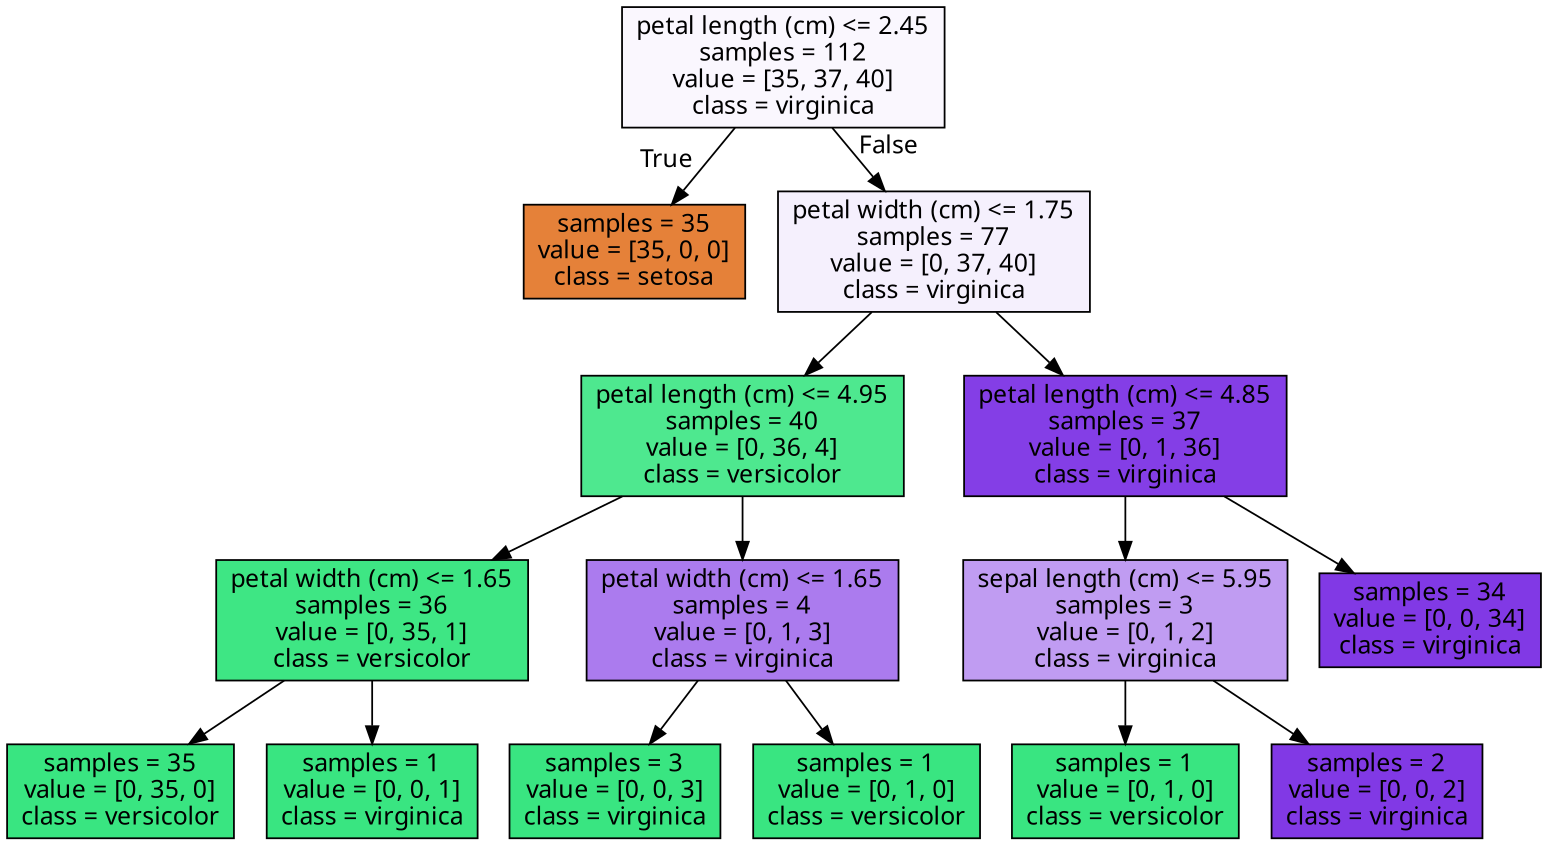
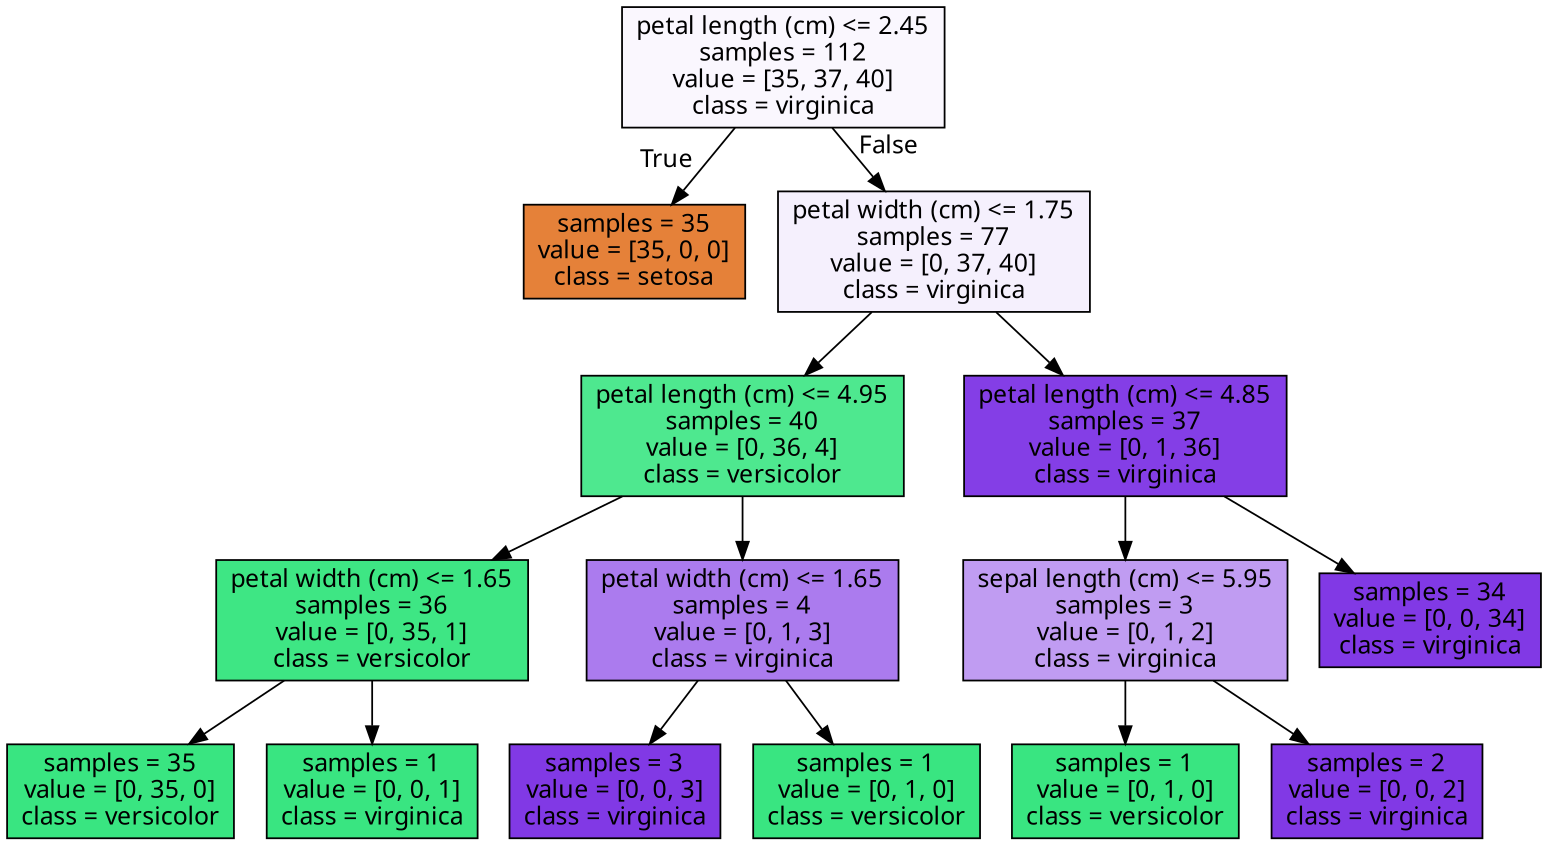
(615, 791) -> (615, 791)
